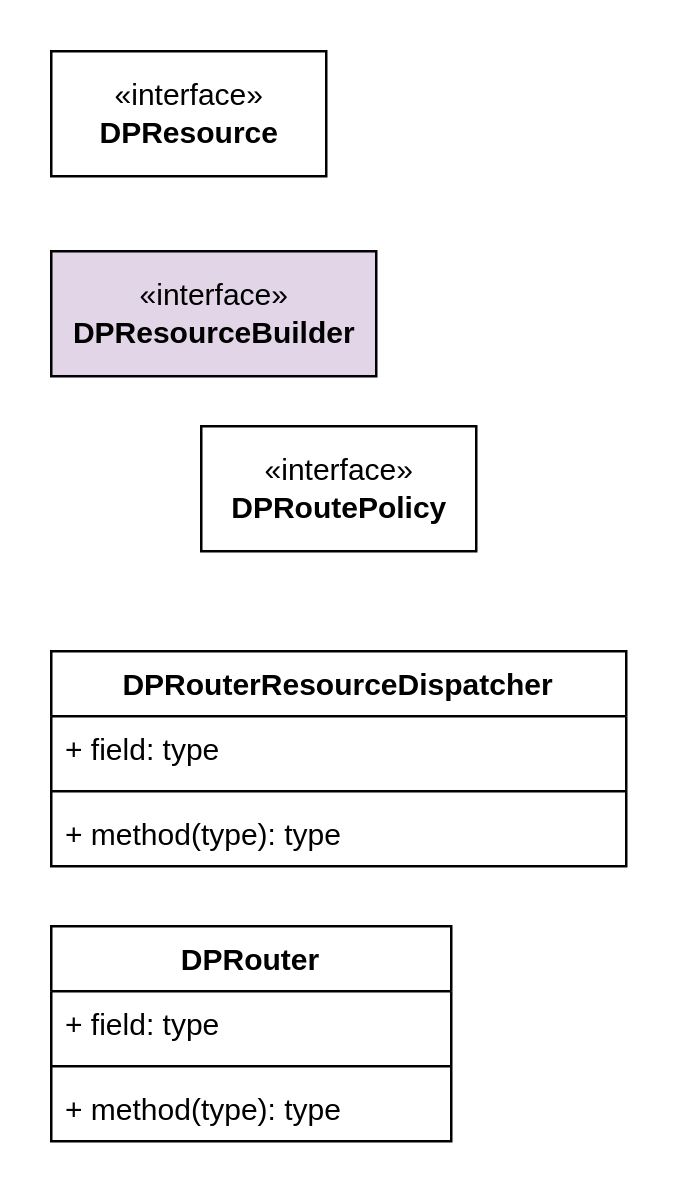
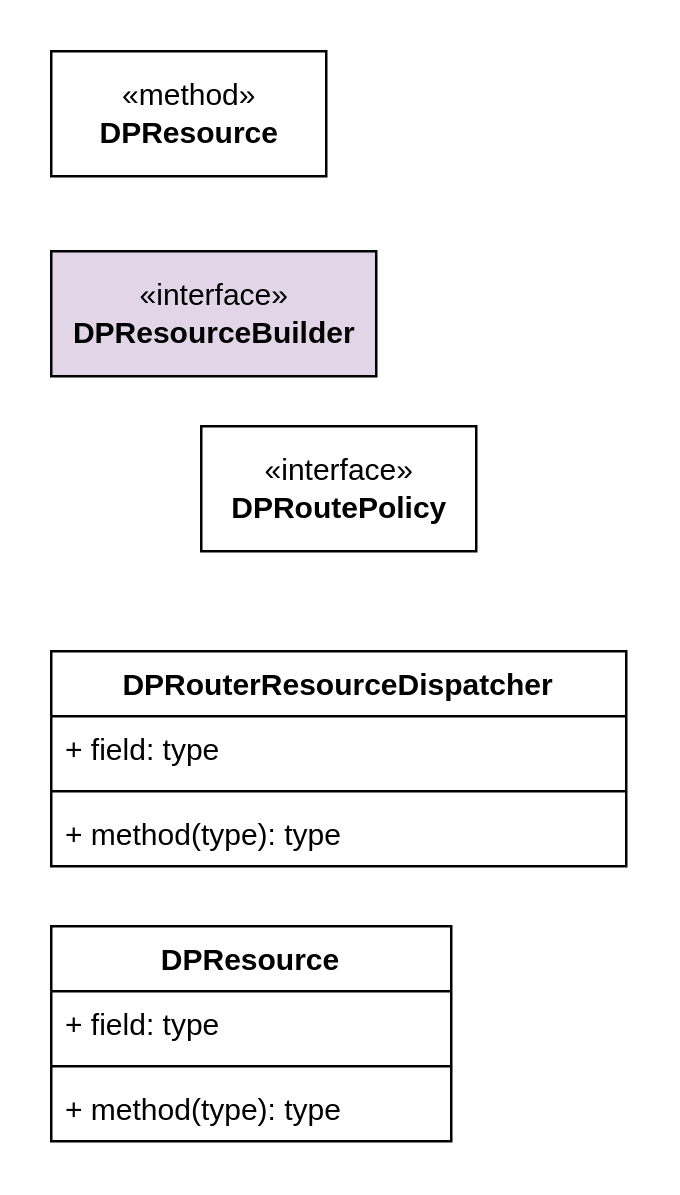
(190, 114) -> (190, 114)
(250, 960) -> (250, 960)
